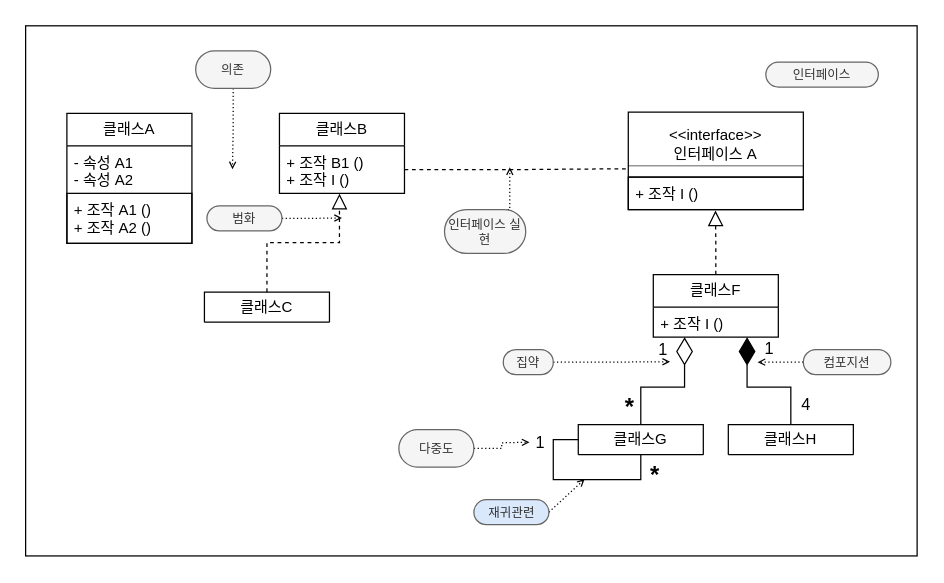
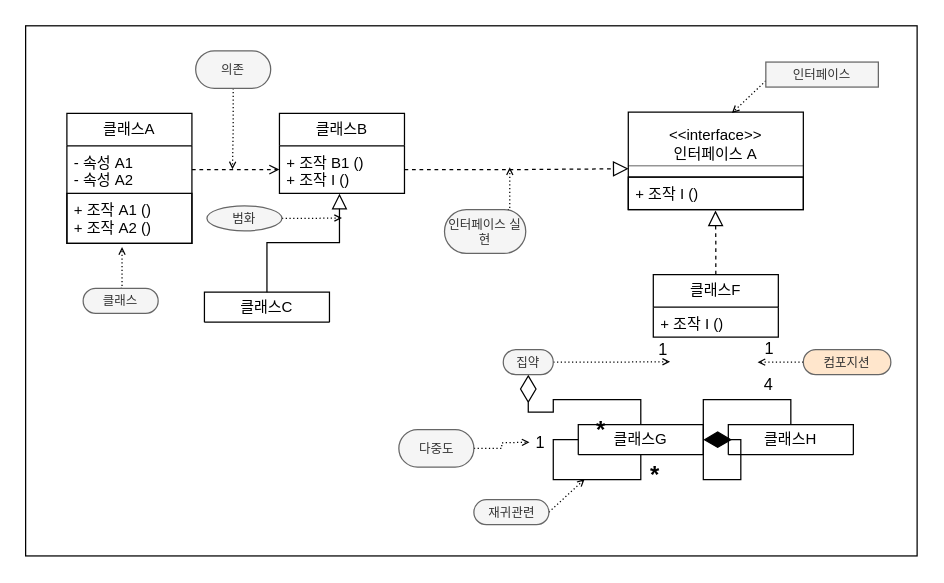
(822, 74) -> (822, 74)
none -> (751, 95)
none -> (234, 169)
(618, 169) -> (612, 169)
(244, 218) -> (244, 218)
(296, 243) -> (296, 243)
none -> (122, 270)
none -> (121, 301)
(847, 362) -> (847, 362)
(666, 387) -> (574, 399)
(765, 387) -> (736, 399)
(511, 512) -> (511, 512)
